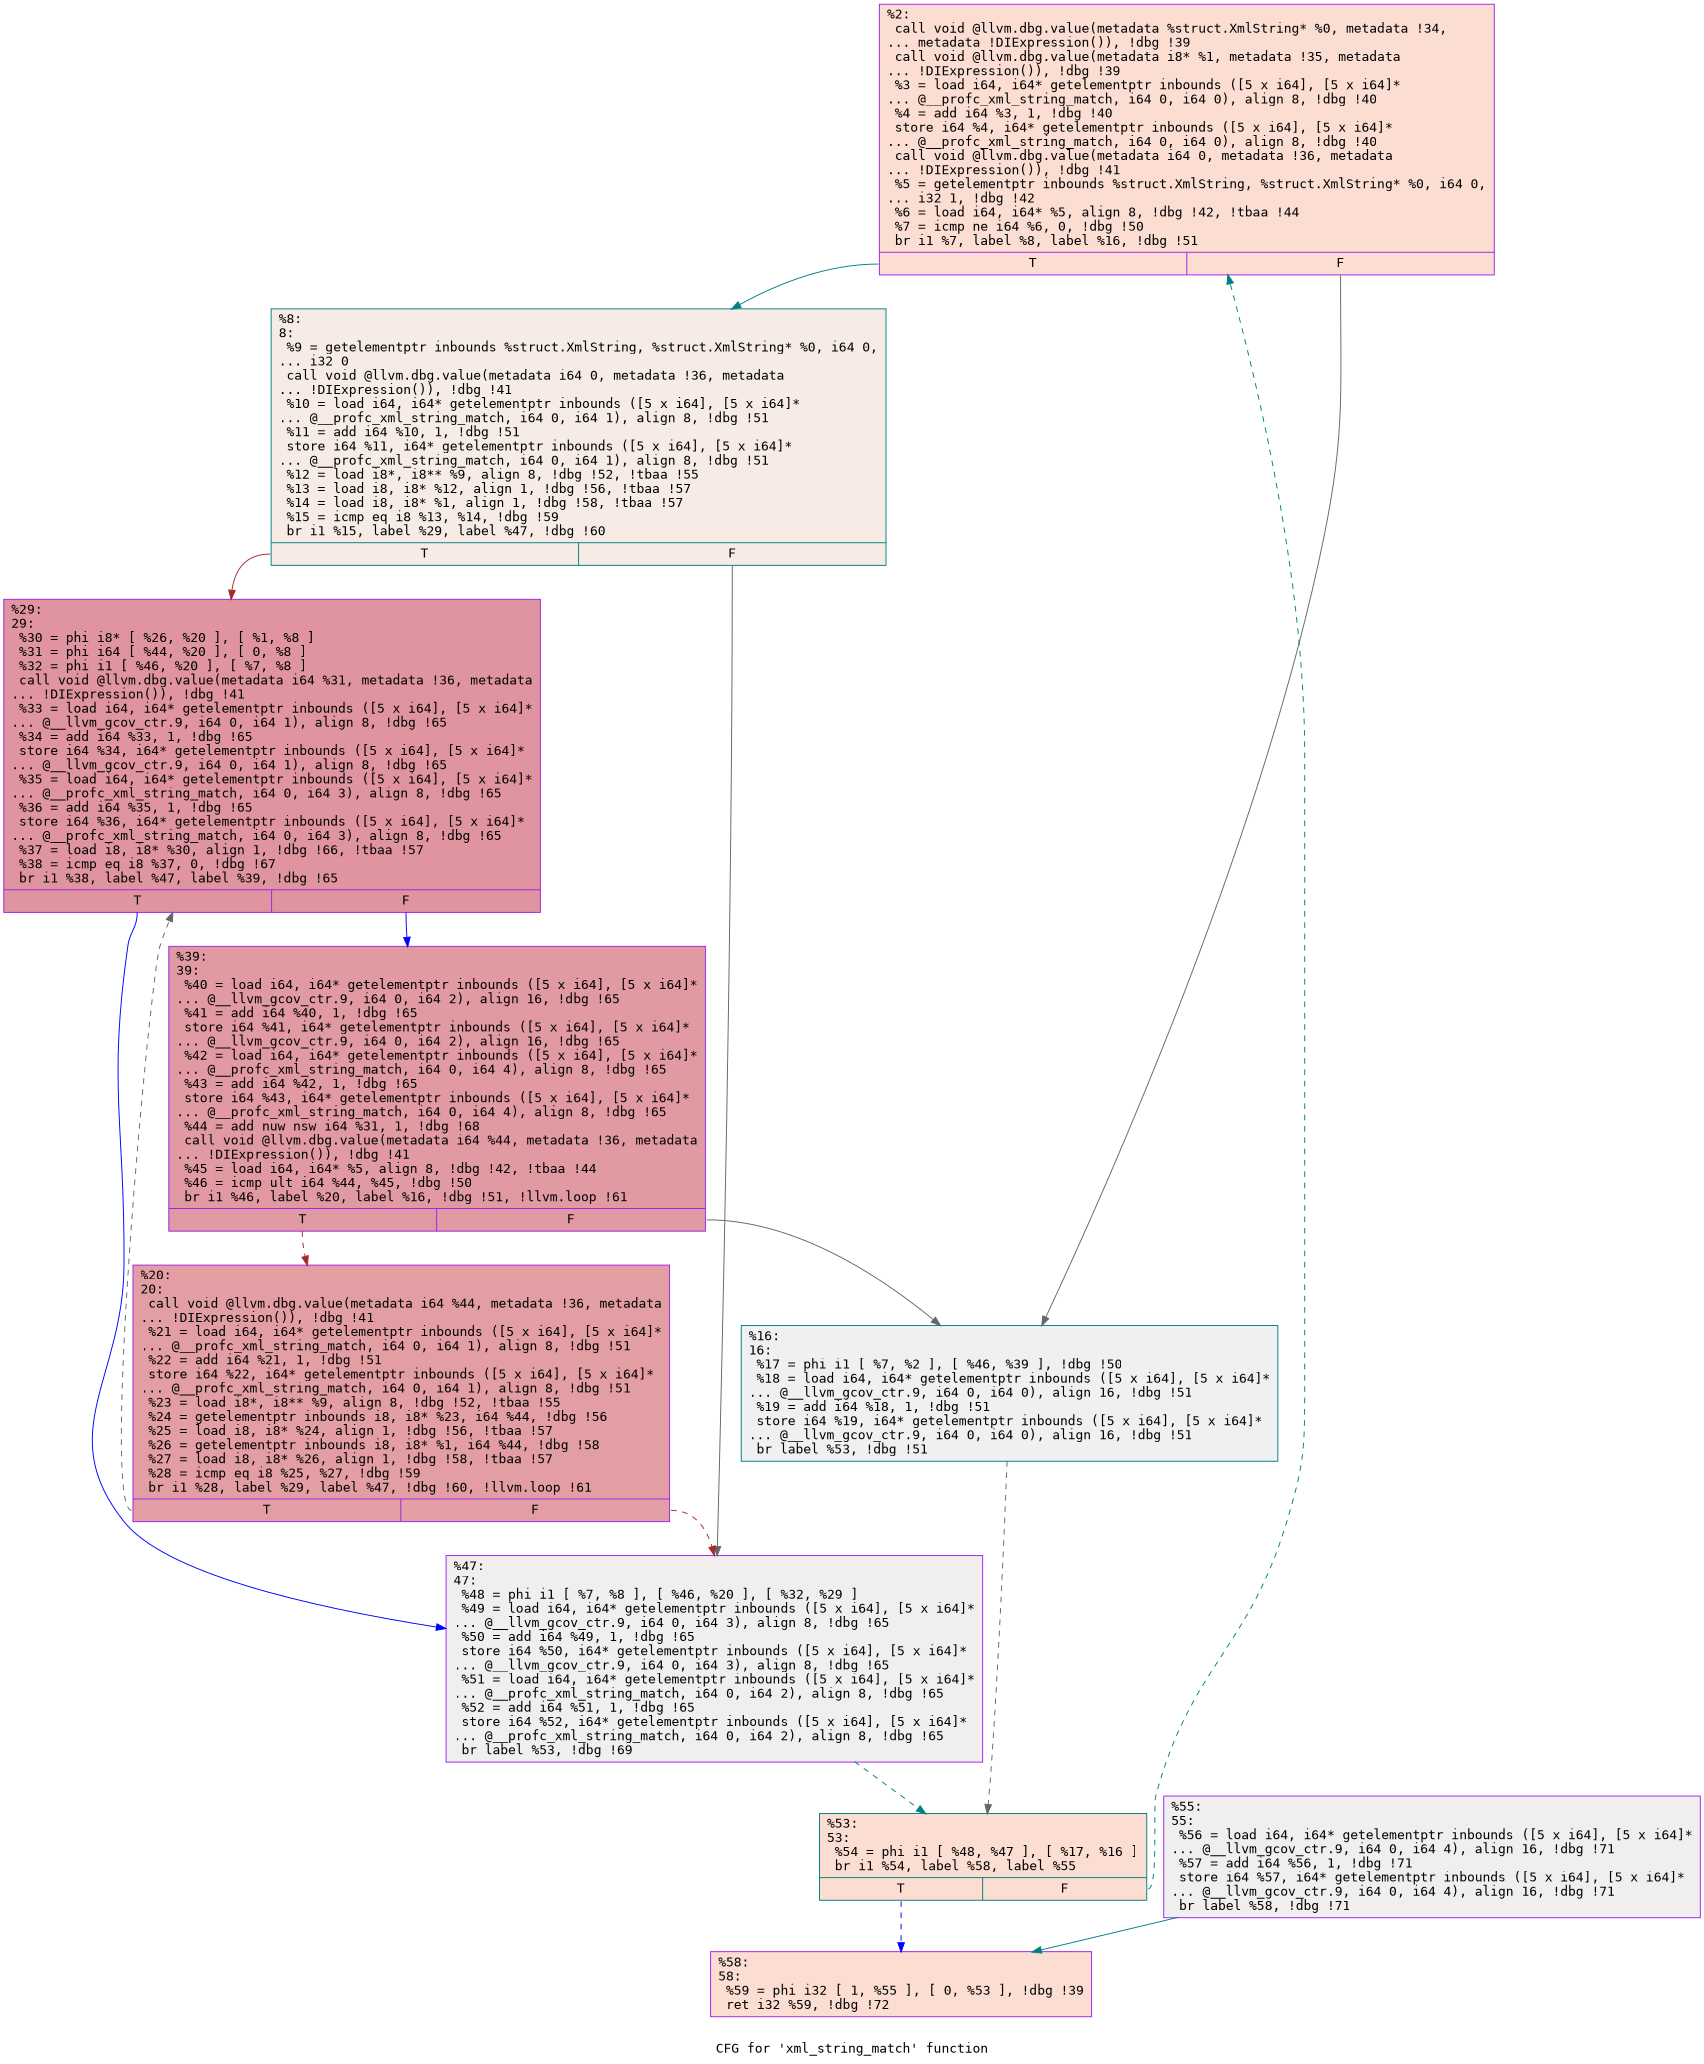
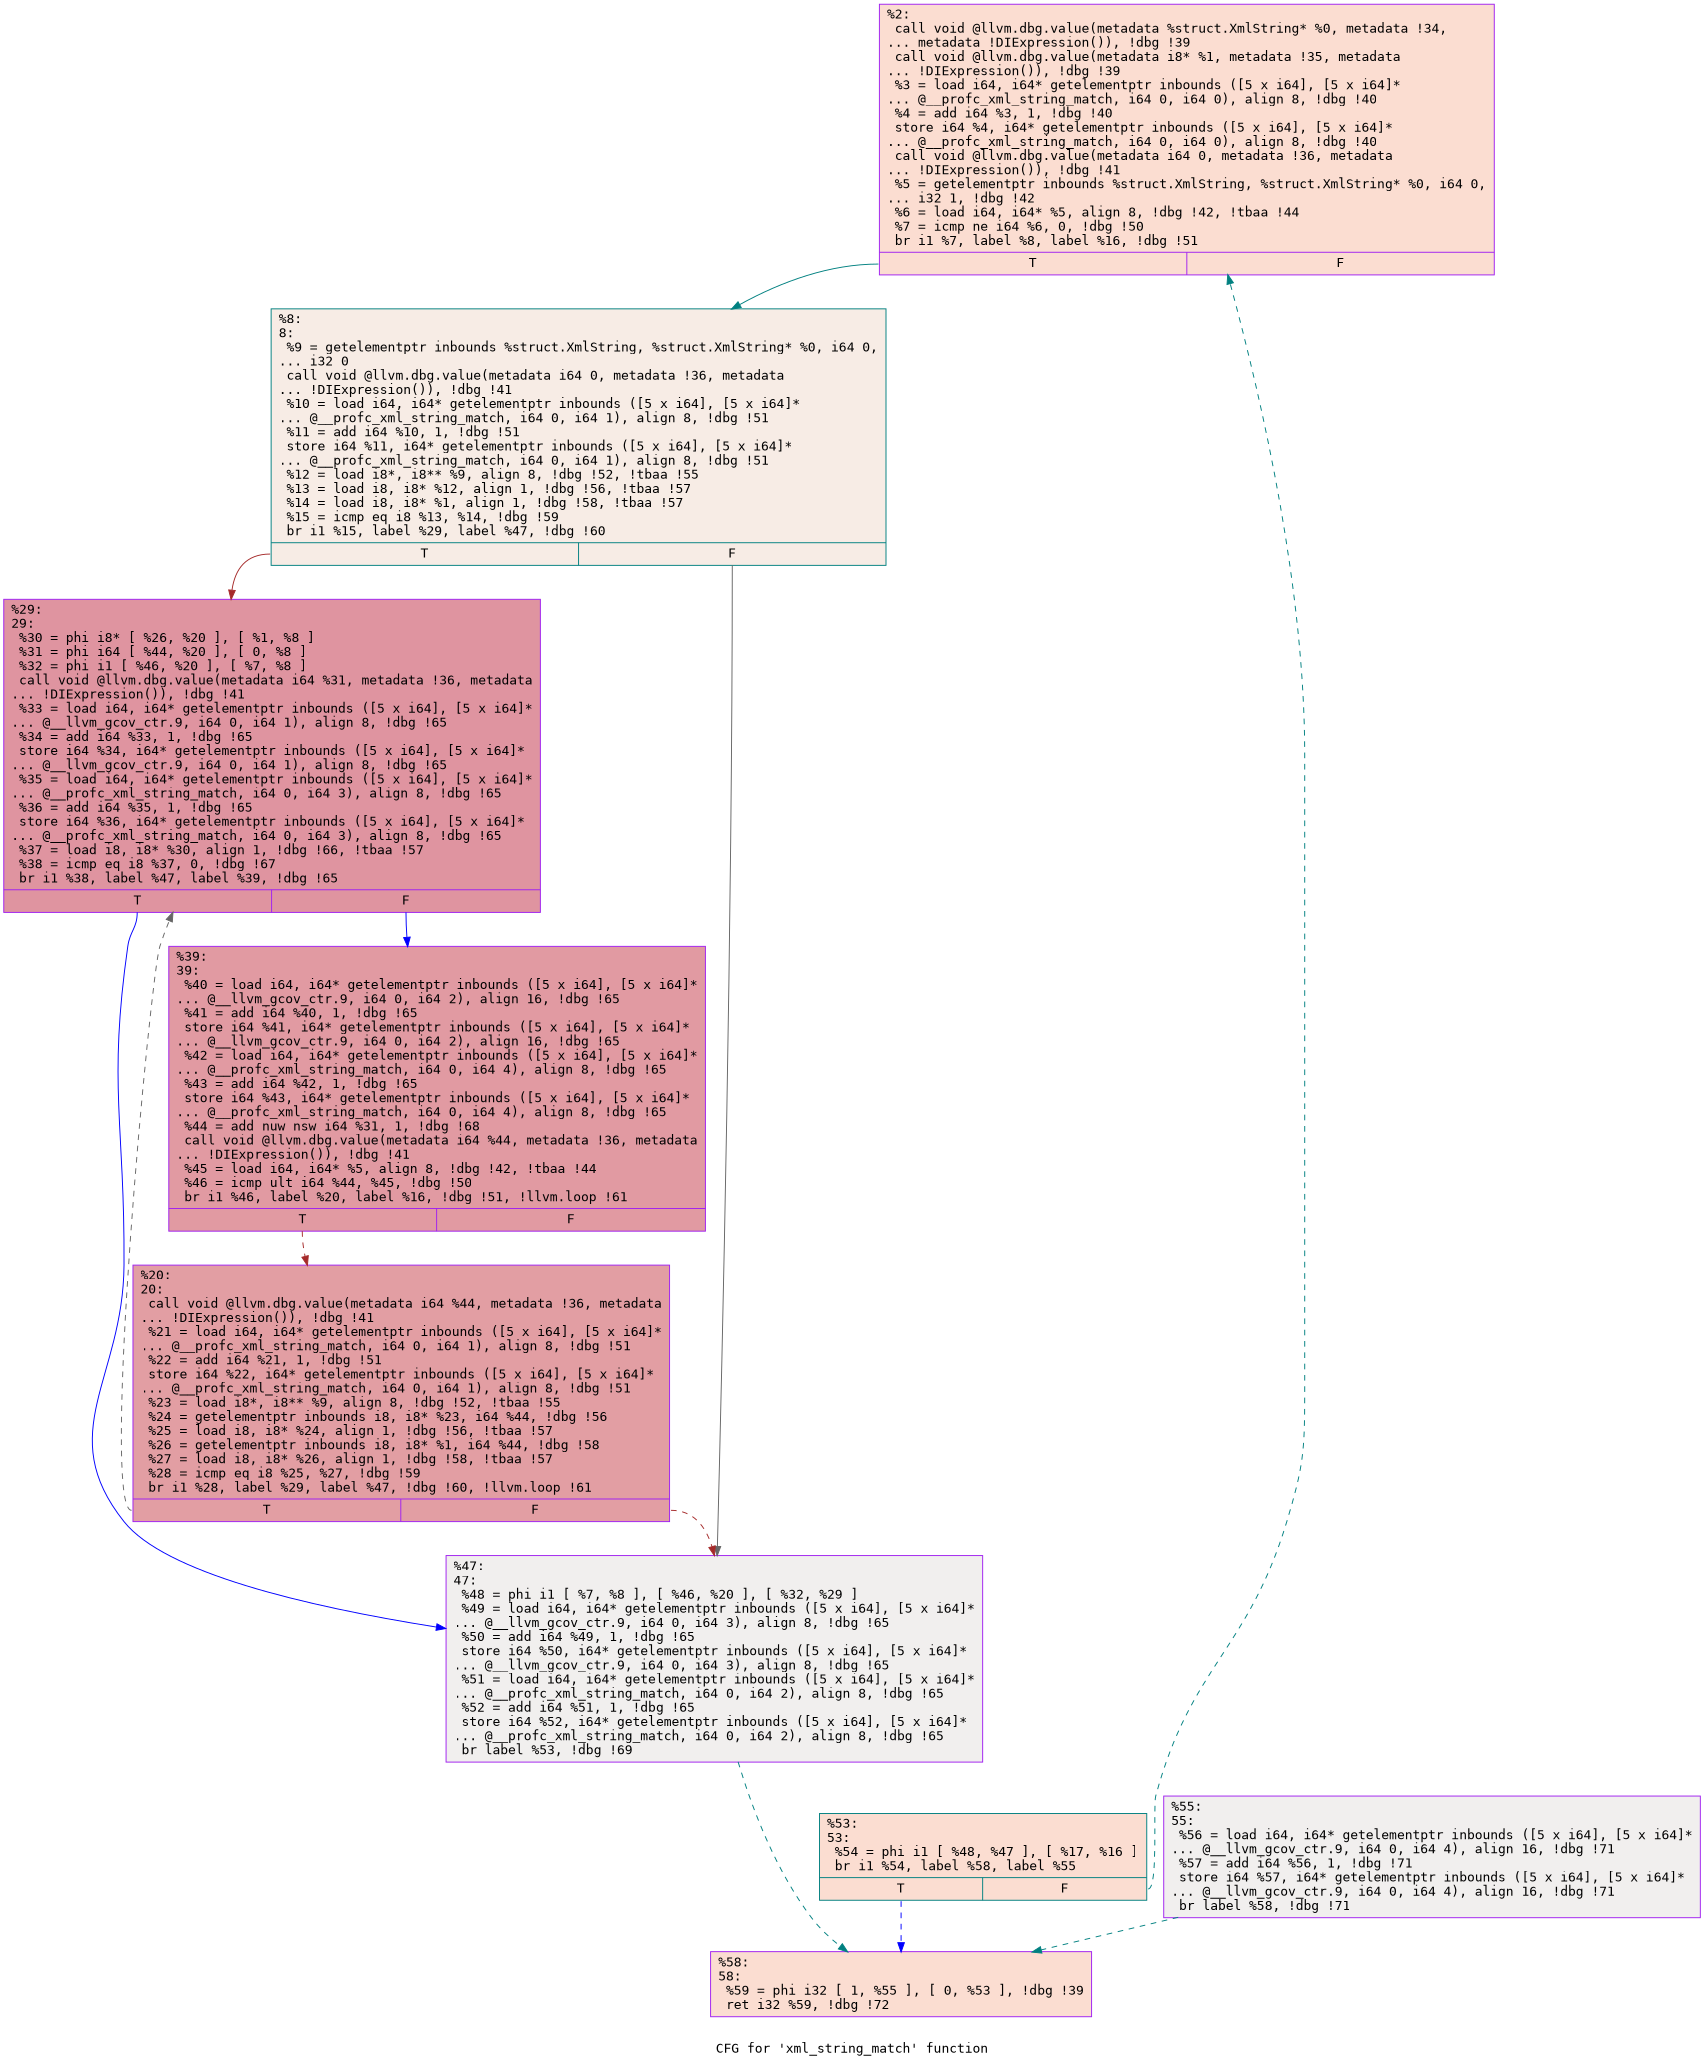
(1010, 1393) -> none
(886, 1785) -> (777, 1861)
(1110, 1934) -> (1110, 1934)
